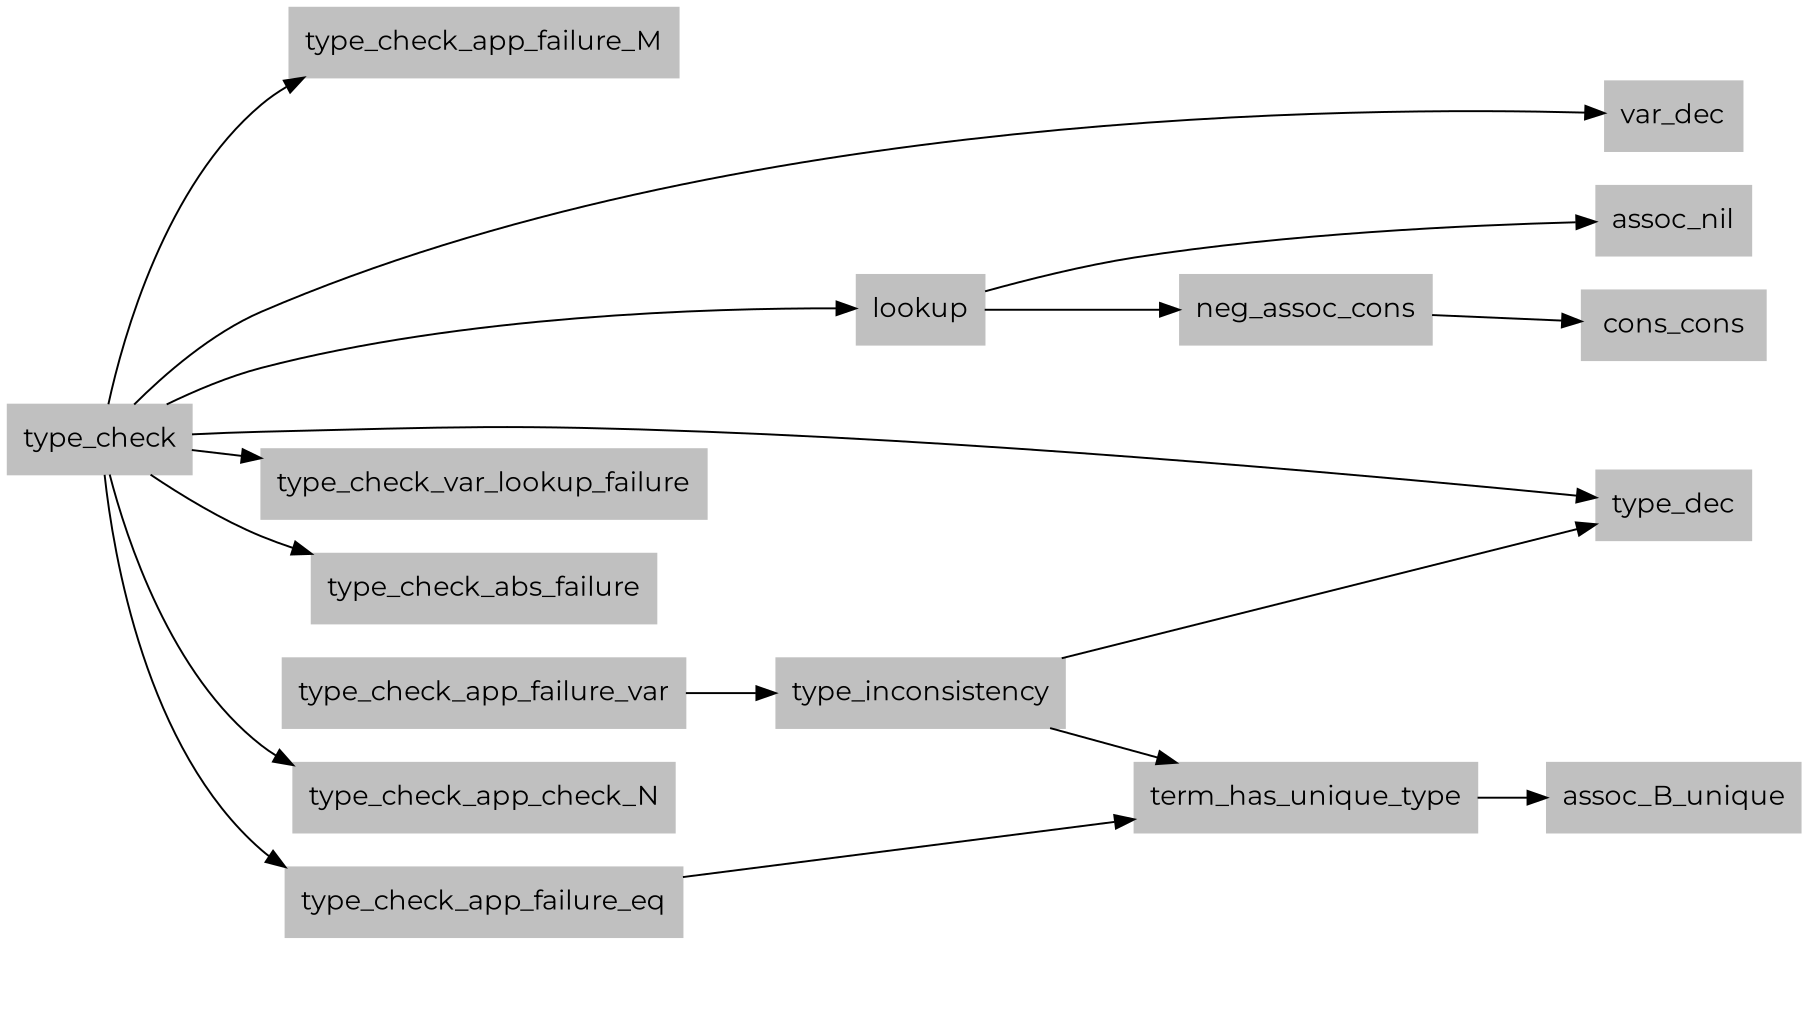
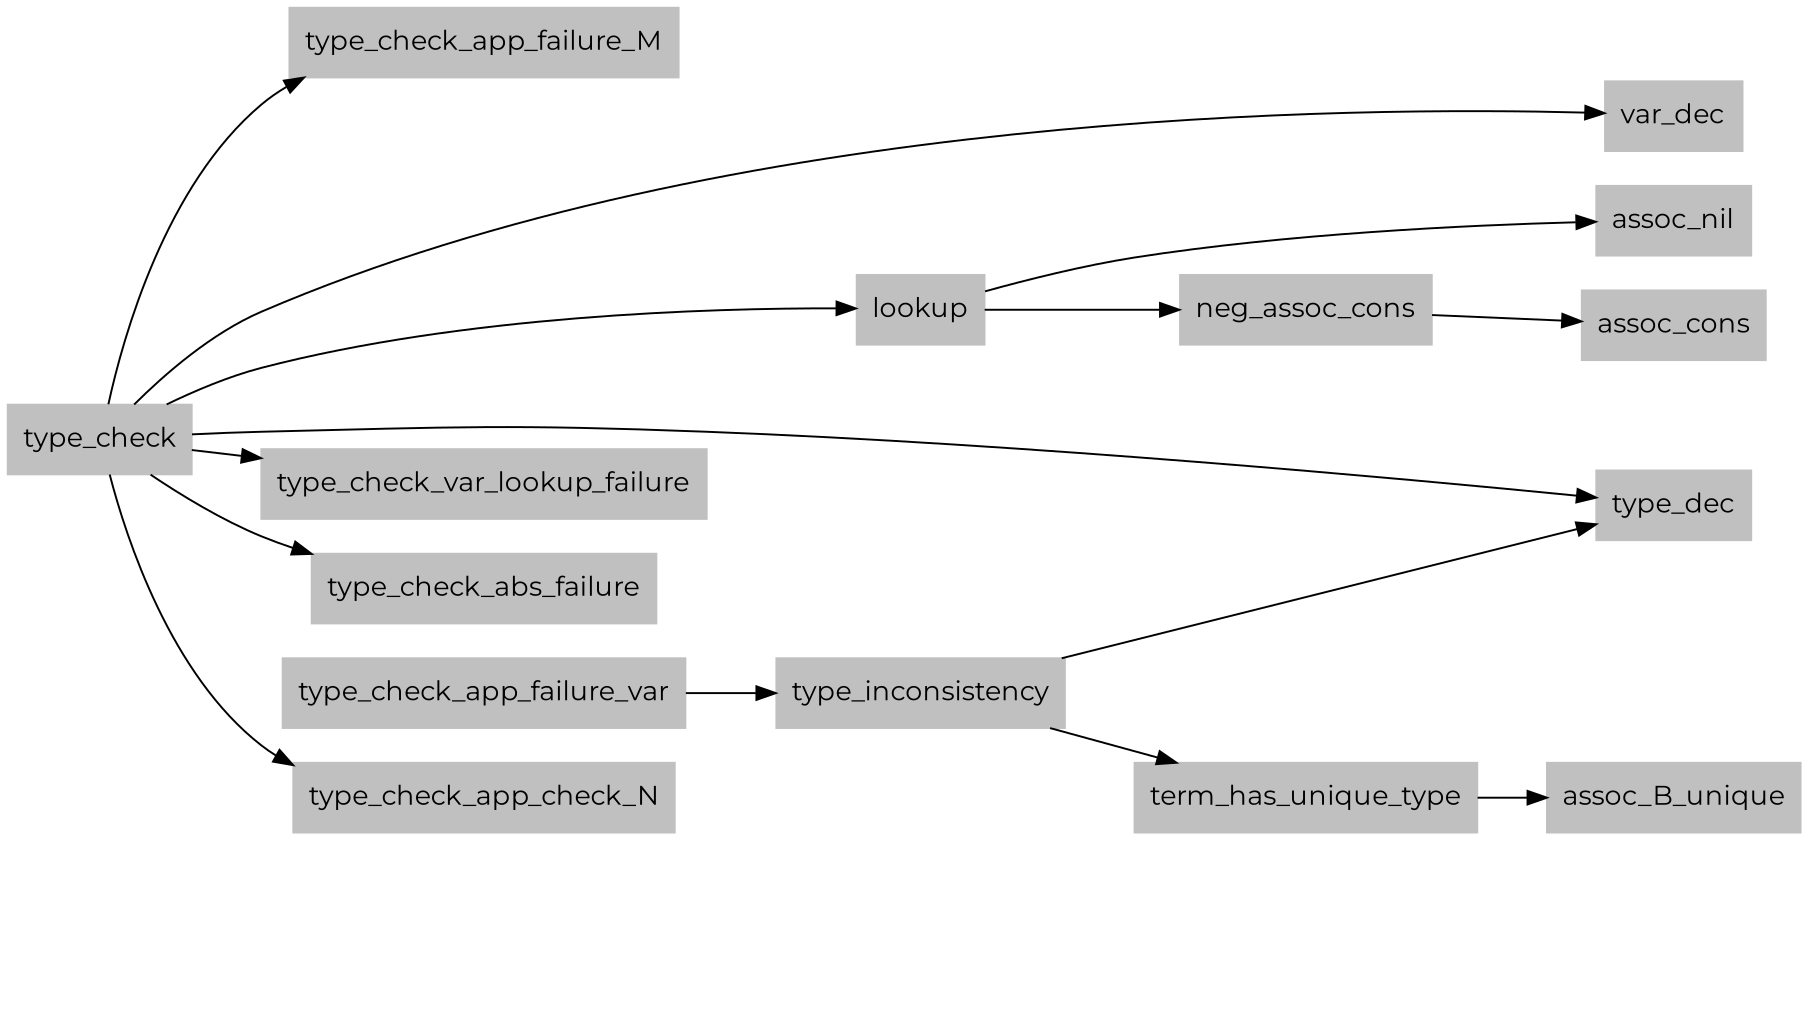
(1674, 325) -> (1674, 325)
(484, 902) -> none
